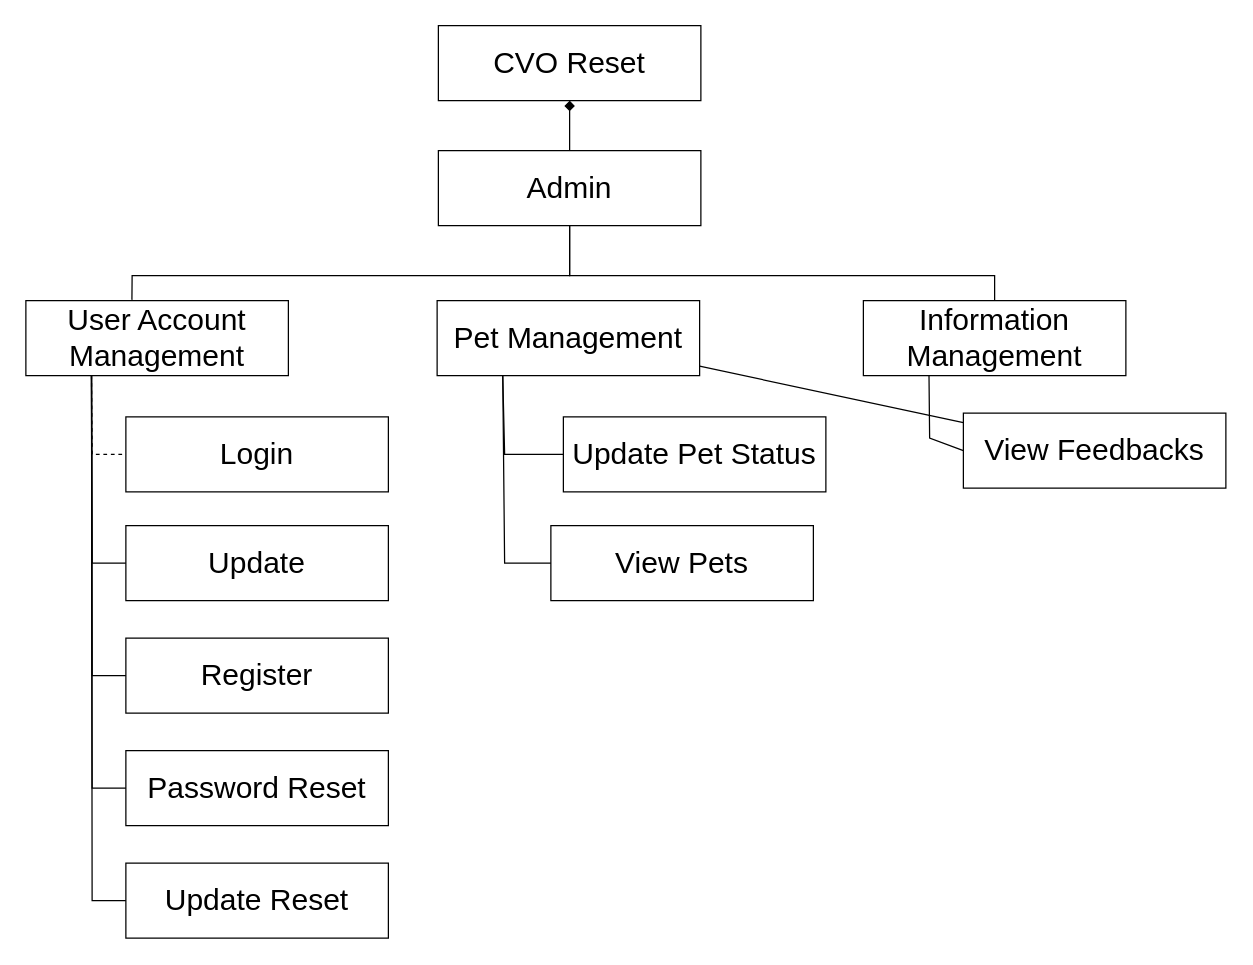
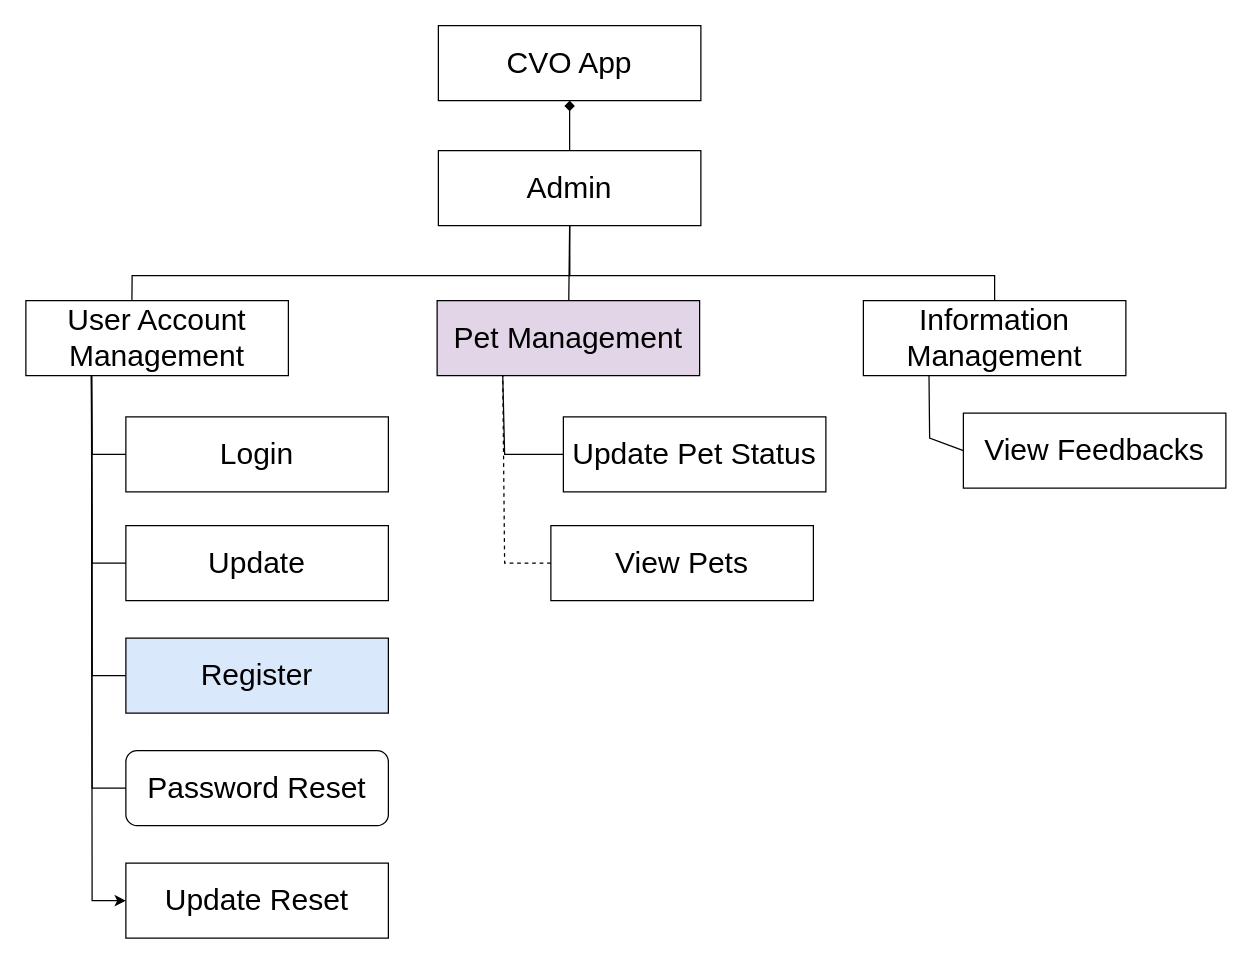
(569, 63) -> (569, 63)
(568, 338) -> (568, 338)
(831, 394) -> (569, 290)
(109, 454) -> (109, 454)
(504, 531) -> (504, 531)
(257, 676) -> (257, 676)
(257, 788) -> (257, 788)
(119, 901) -> (116, 901)
